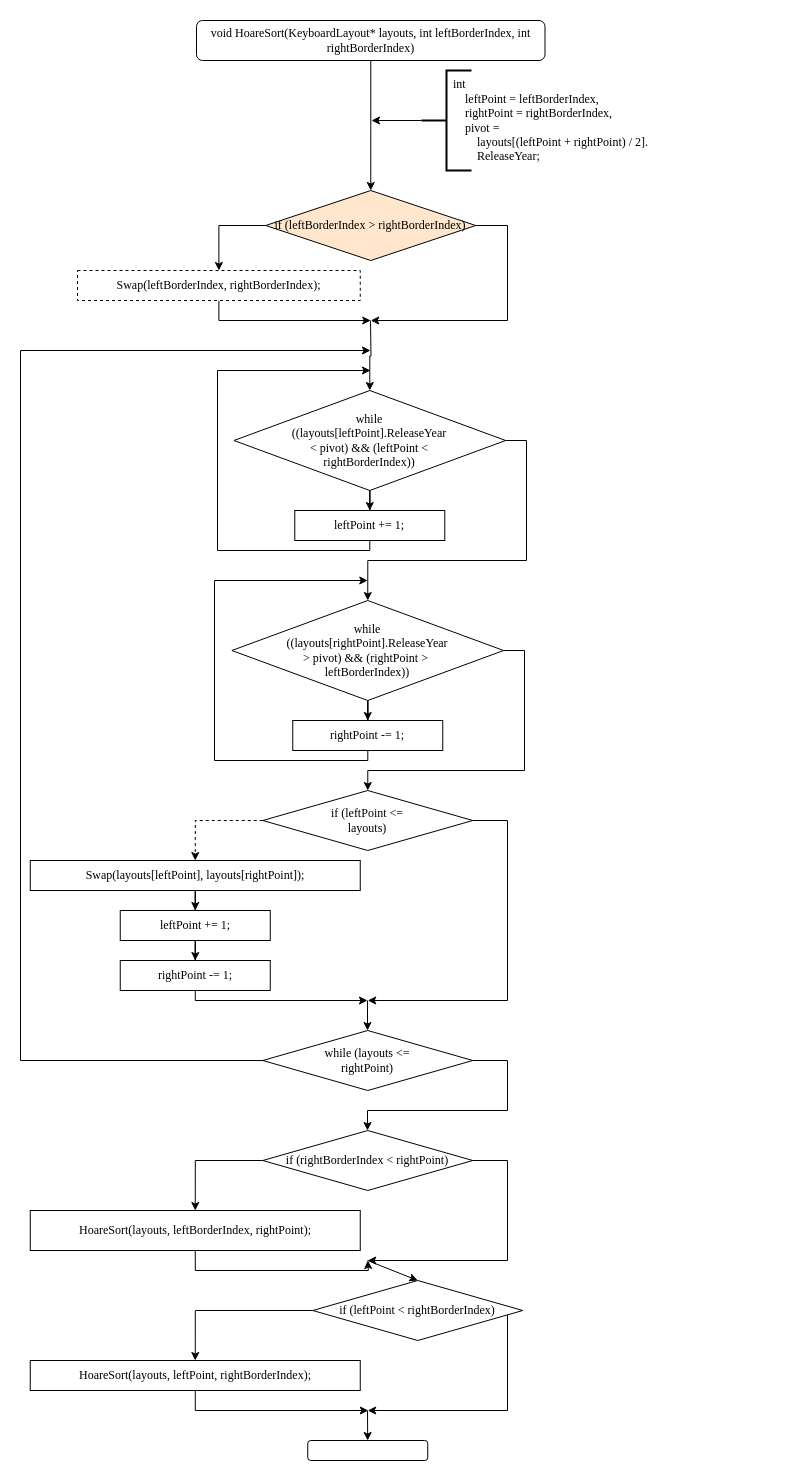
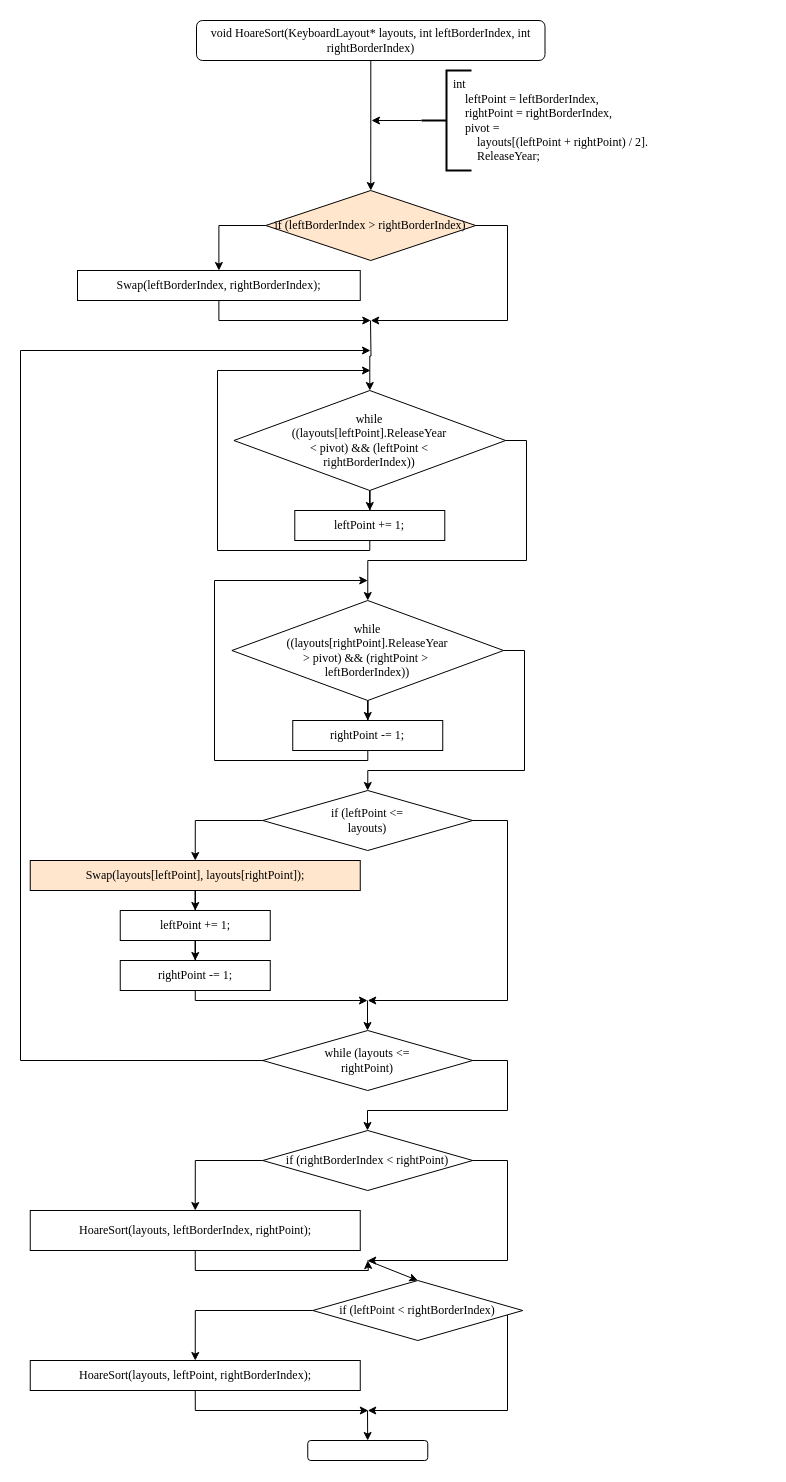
(219, 286) -> (219, 286)
(211, 821) -> (211, 821)
(195, 876) -> (195, 876)
